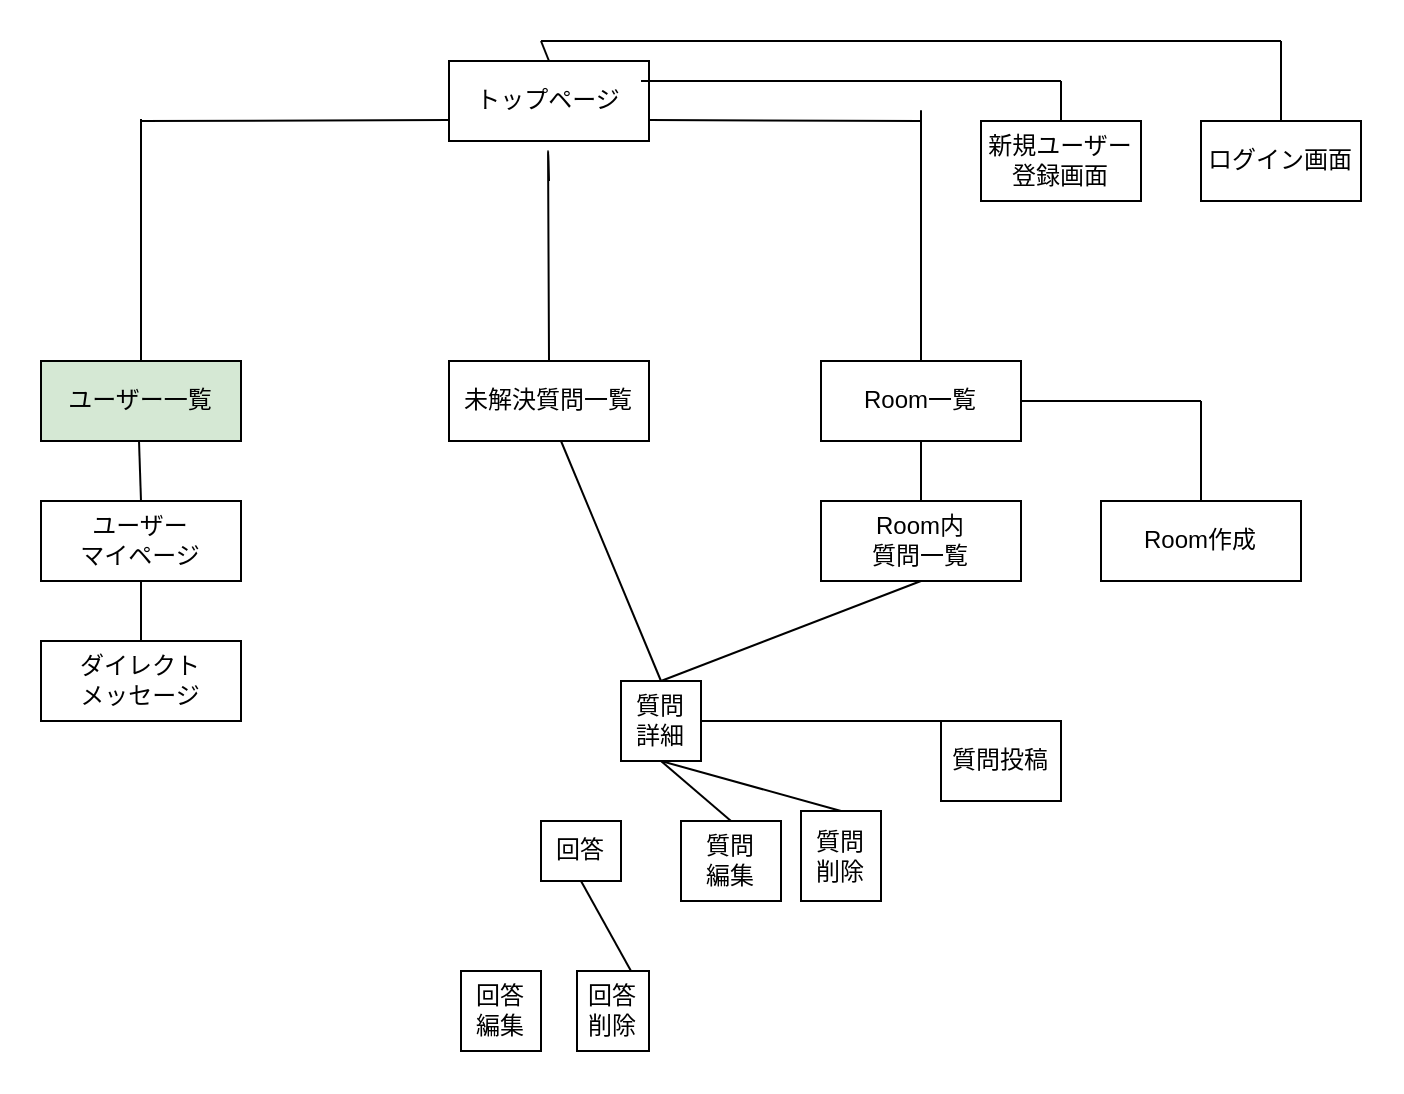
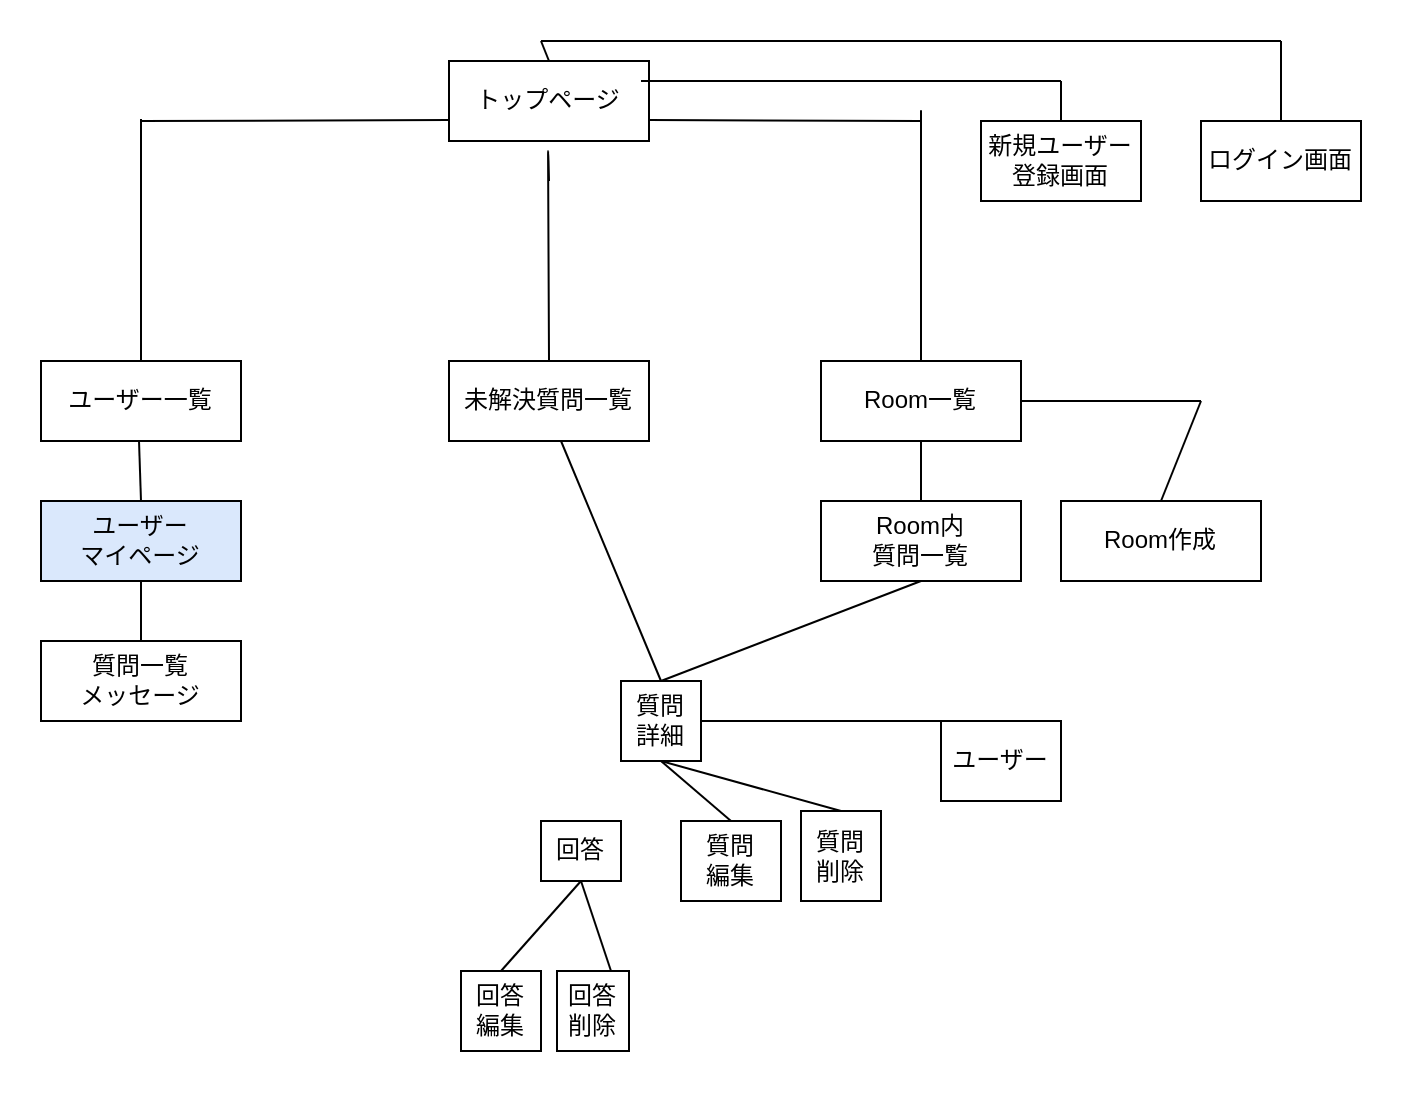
(141, 401) -> (141, 401)
(141, 541) -> (141, 541)
(1201, 541) -> (1161, 541)
(141, 681) -> (141, 681)
(1001, 761) -> (1001, 761)
none -> (540, 928)
(613, 1011) -> (593, 1011)
